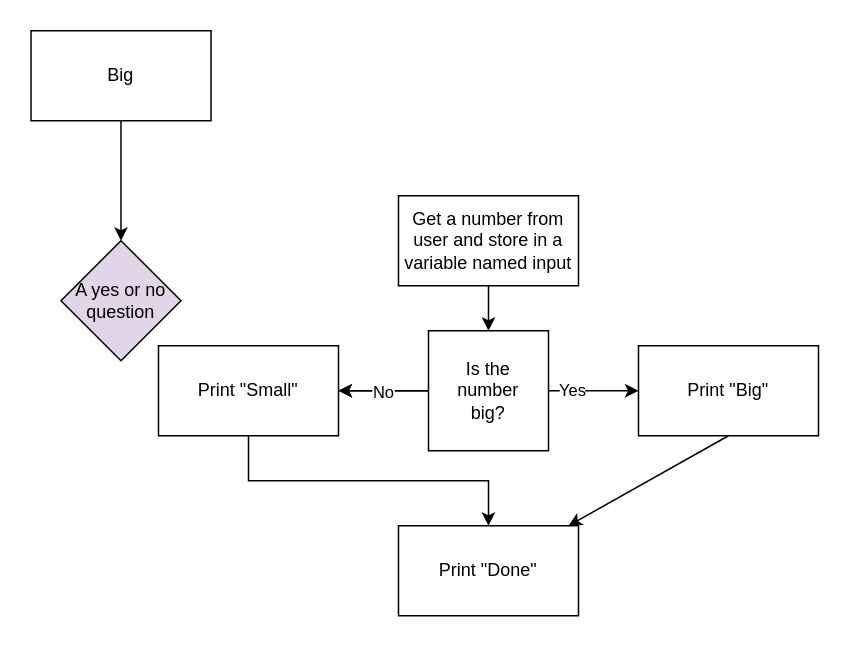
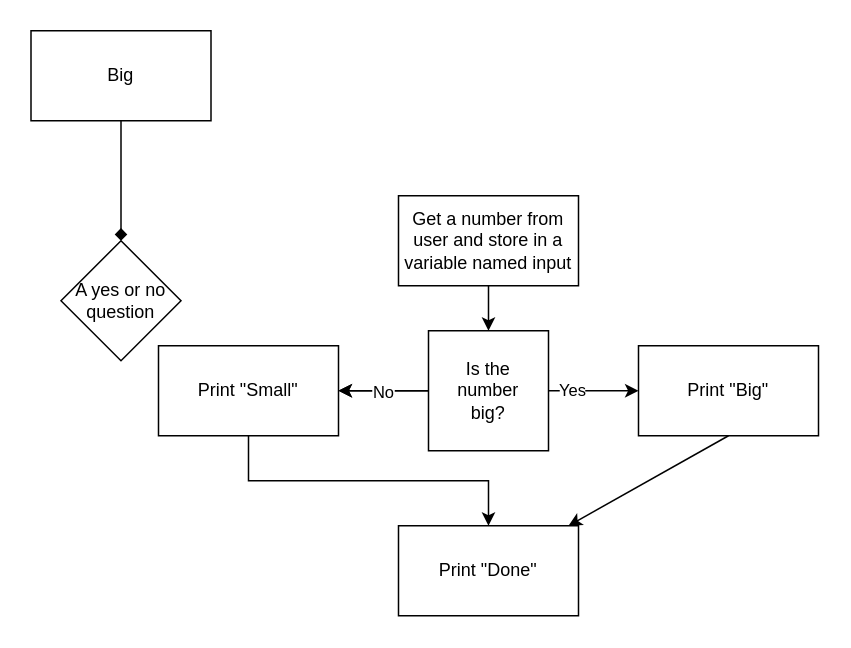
(121, 229) -> (121, 228)
(121, 301) -> (121, 301)
